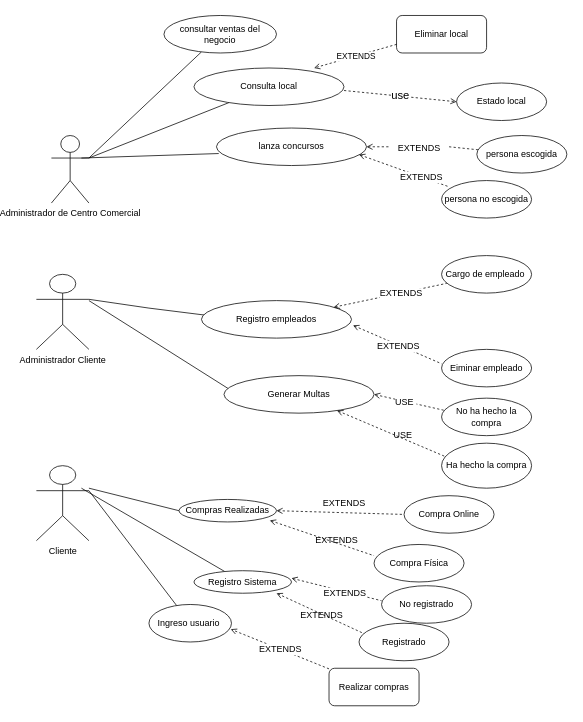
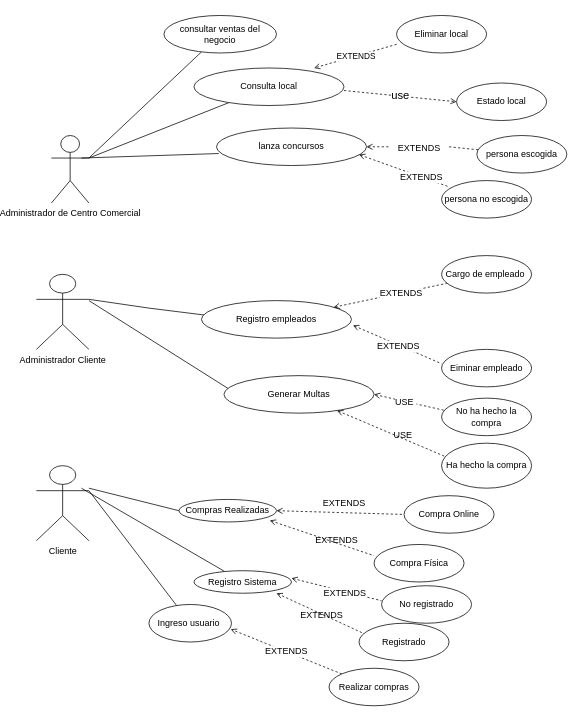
(441, 34) -> (441, 34)
(374, 687) -> (374, 687)
